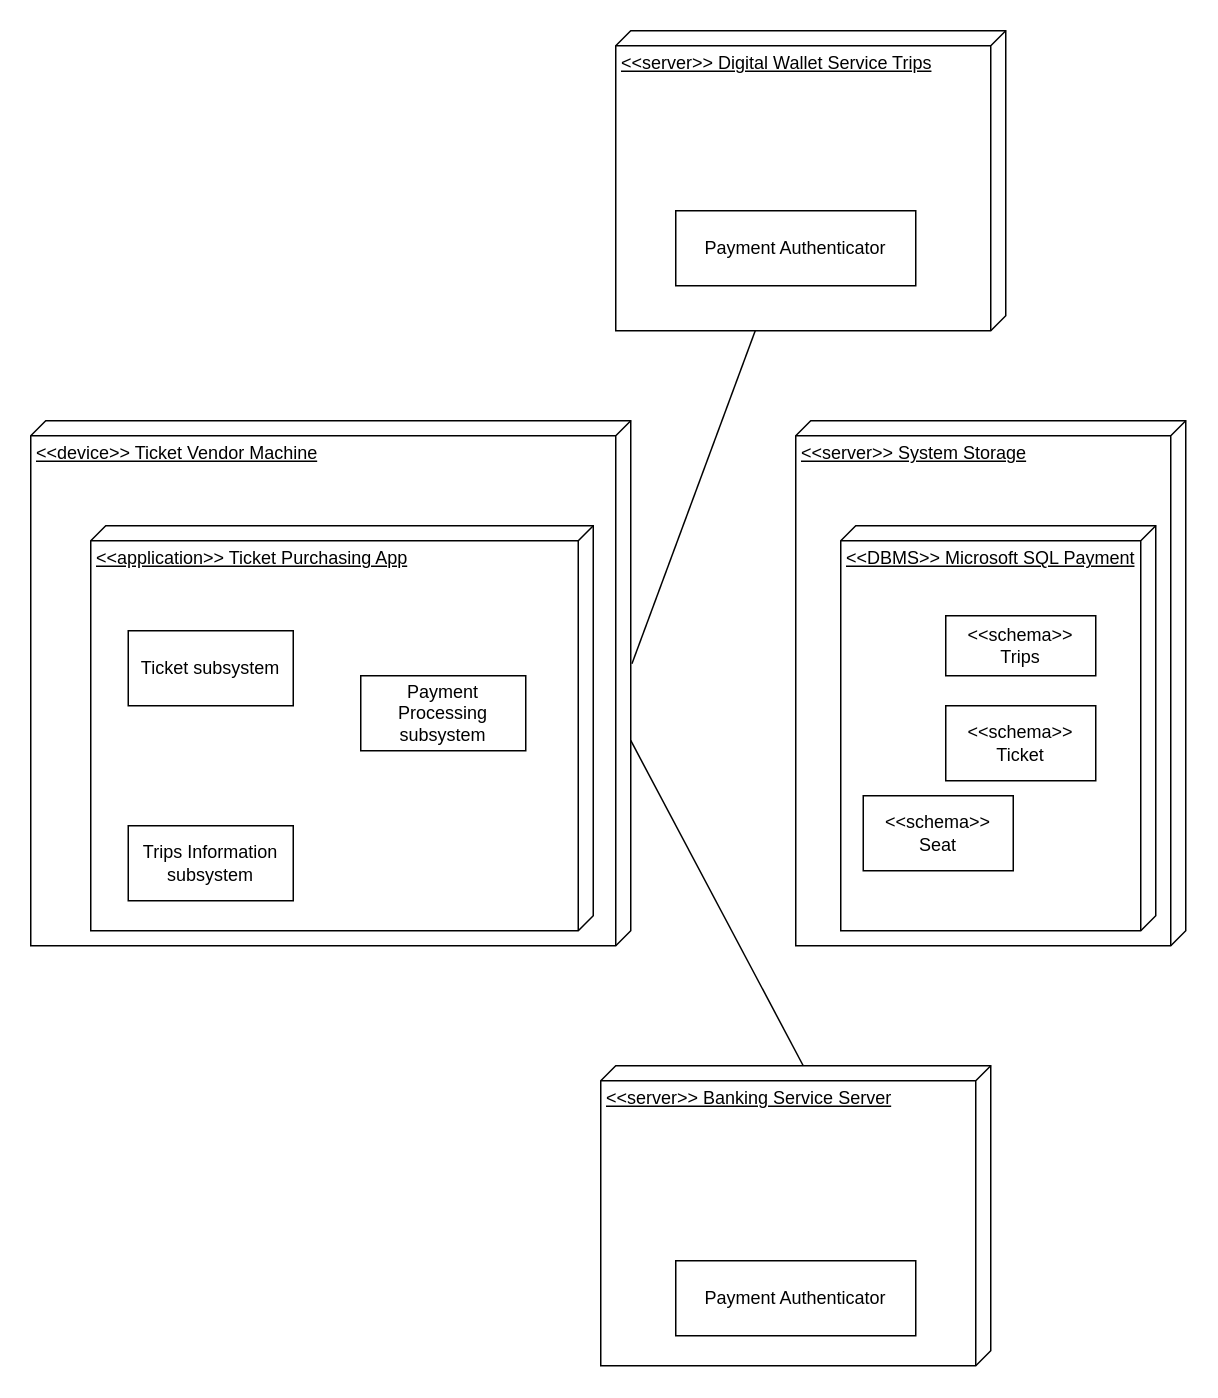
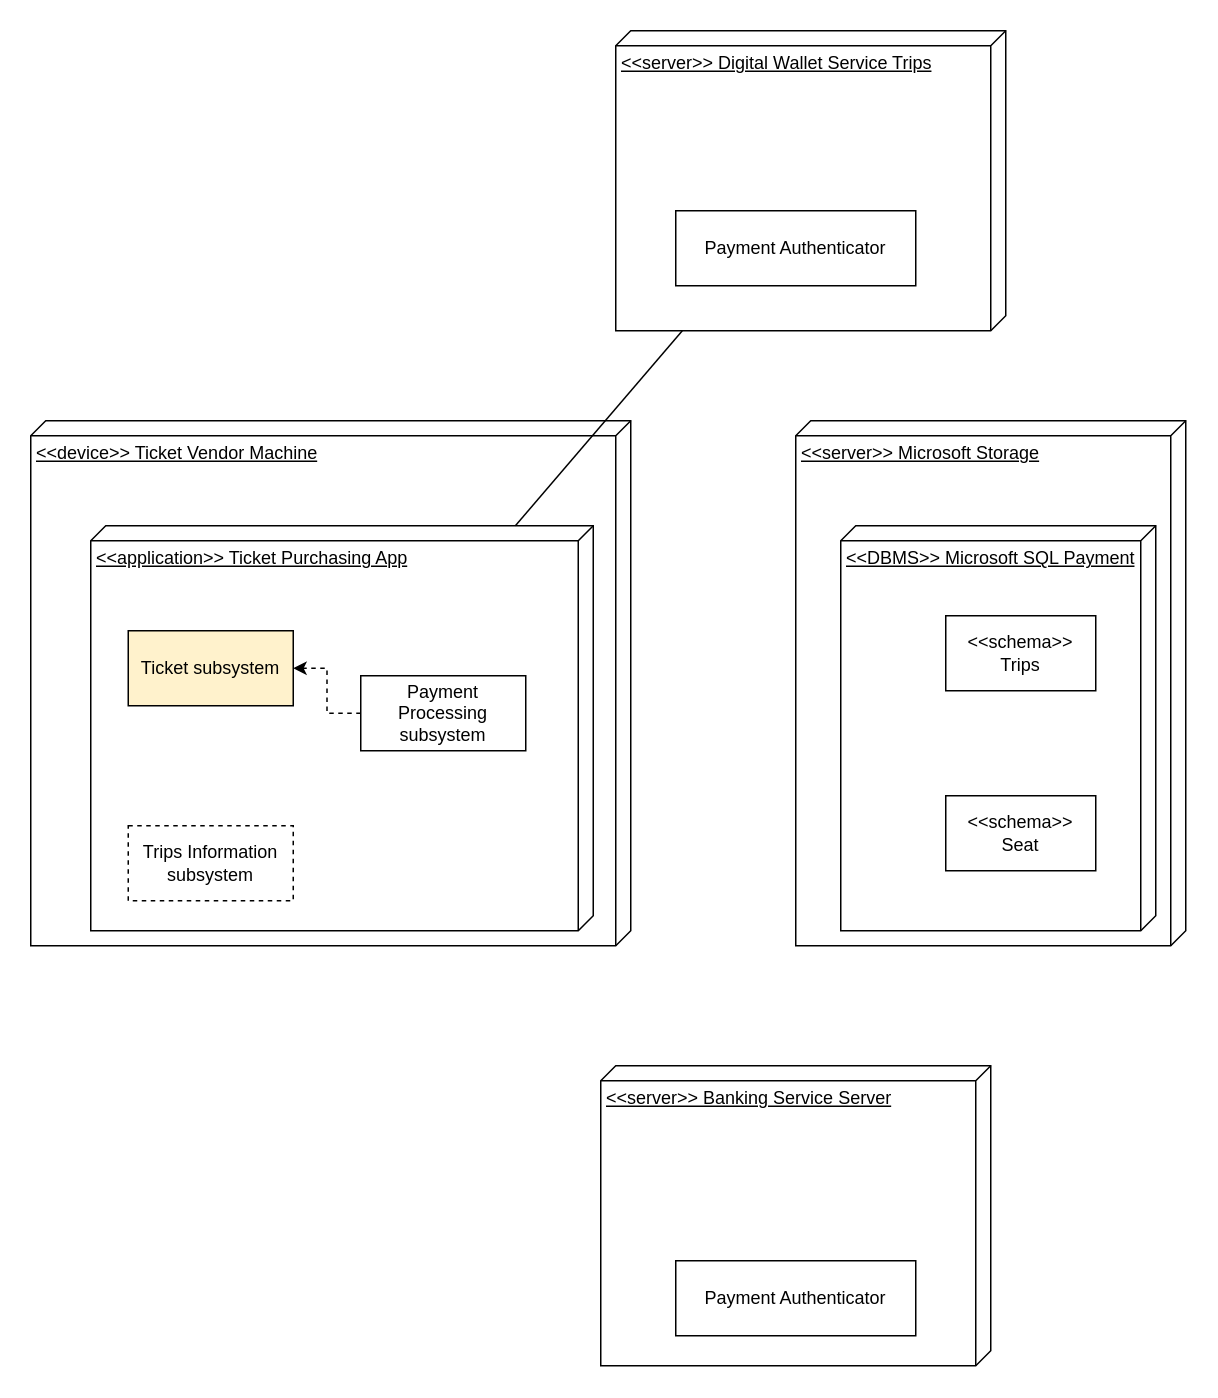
(923, 454) -> (936, 454)
(694, 497) -> (594, 434)
(1021, 646) -> (1021, 653)
(211, 668) -> (211, 668)
none -> (327, 696)
(1021, 743) -> none
(938, 833) -> (1021, 833)
(211, 863) -> (211, 863)
(717, 903) -> none
